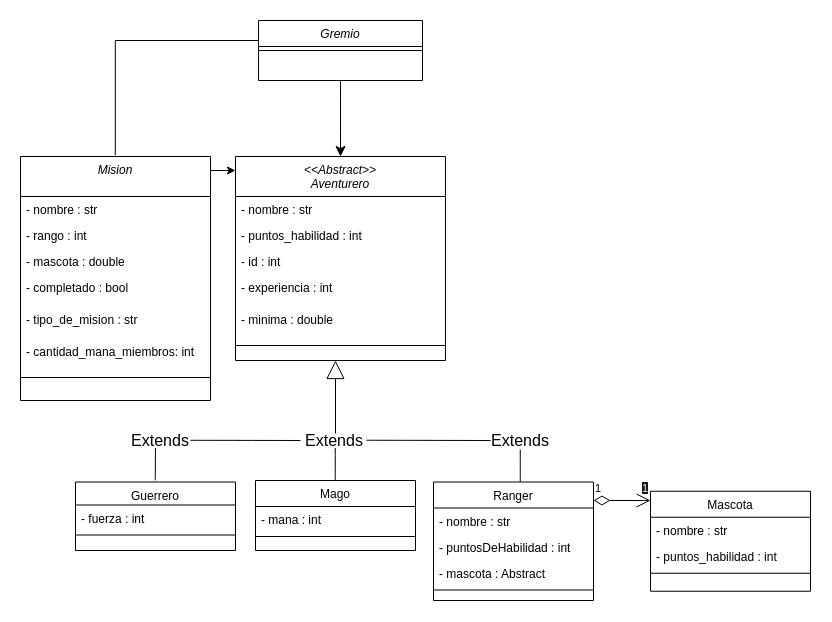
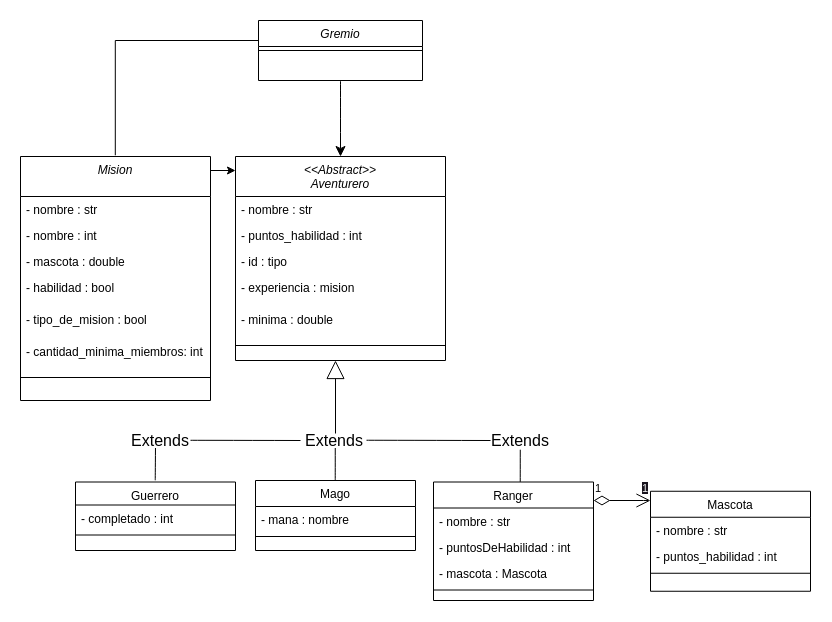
(62, 236) -> (65, 236)
(265, 262) -> (269, 262)
(80, 288) -> (74, 288)
(294, 288) -> (302, 288)
(89, 320) -> (91, 320)
(114, 352) -> (118, 352)
(120, 519) -> (132, 519)
(294, 520) -> (305, 520)
(500, 574) -> (497, 574)
